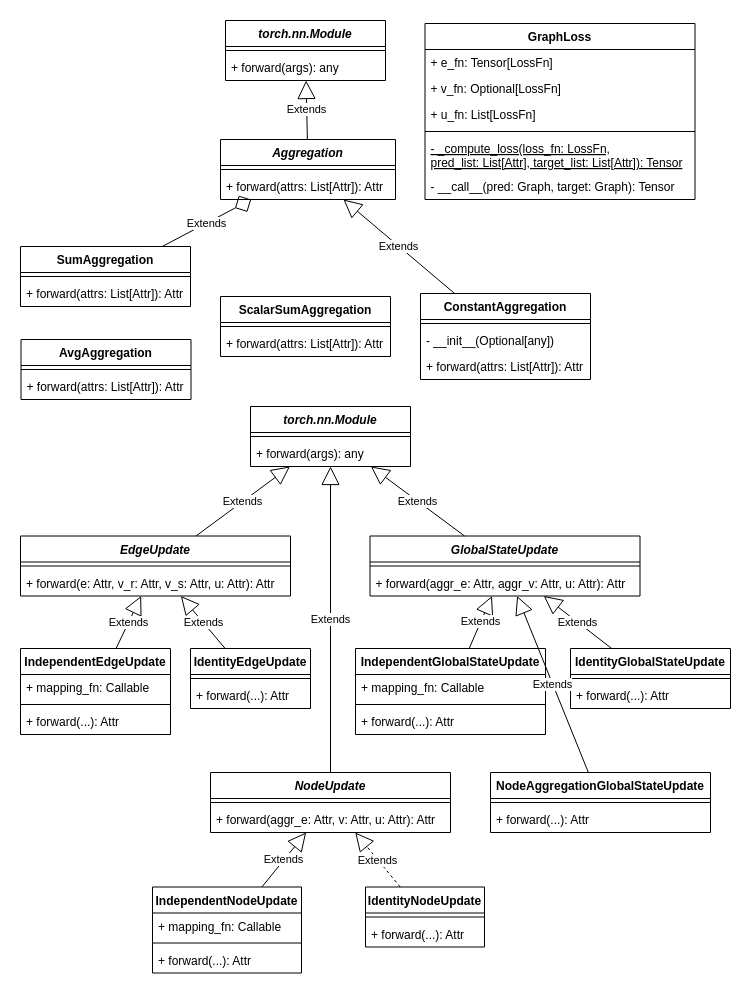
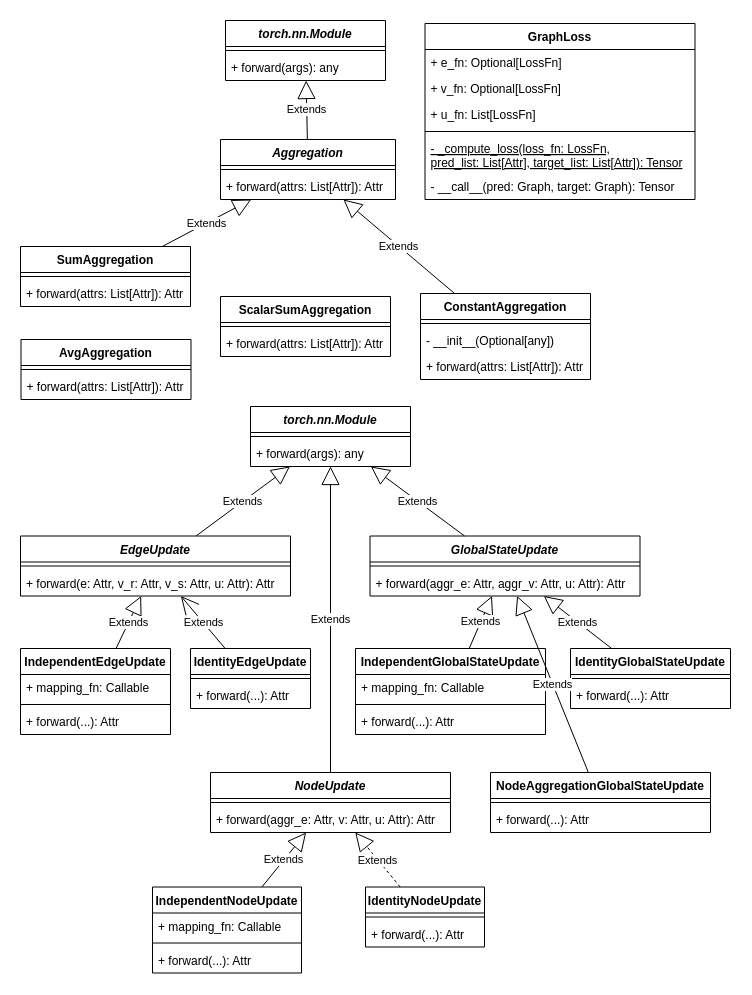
(500, 63) -> (503, 63)
(234, 209) -> (233, 209)
(193, 611) -> (188, 605)
